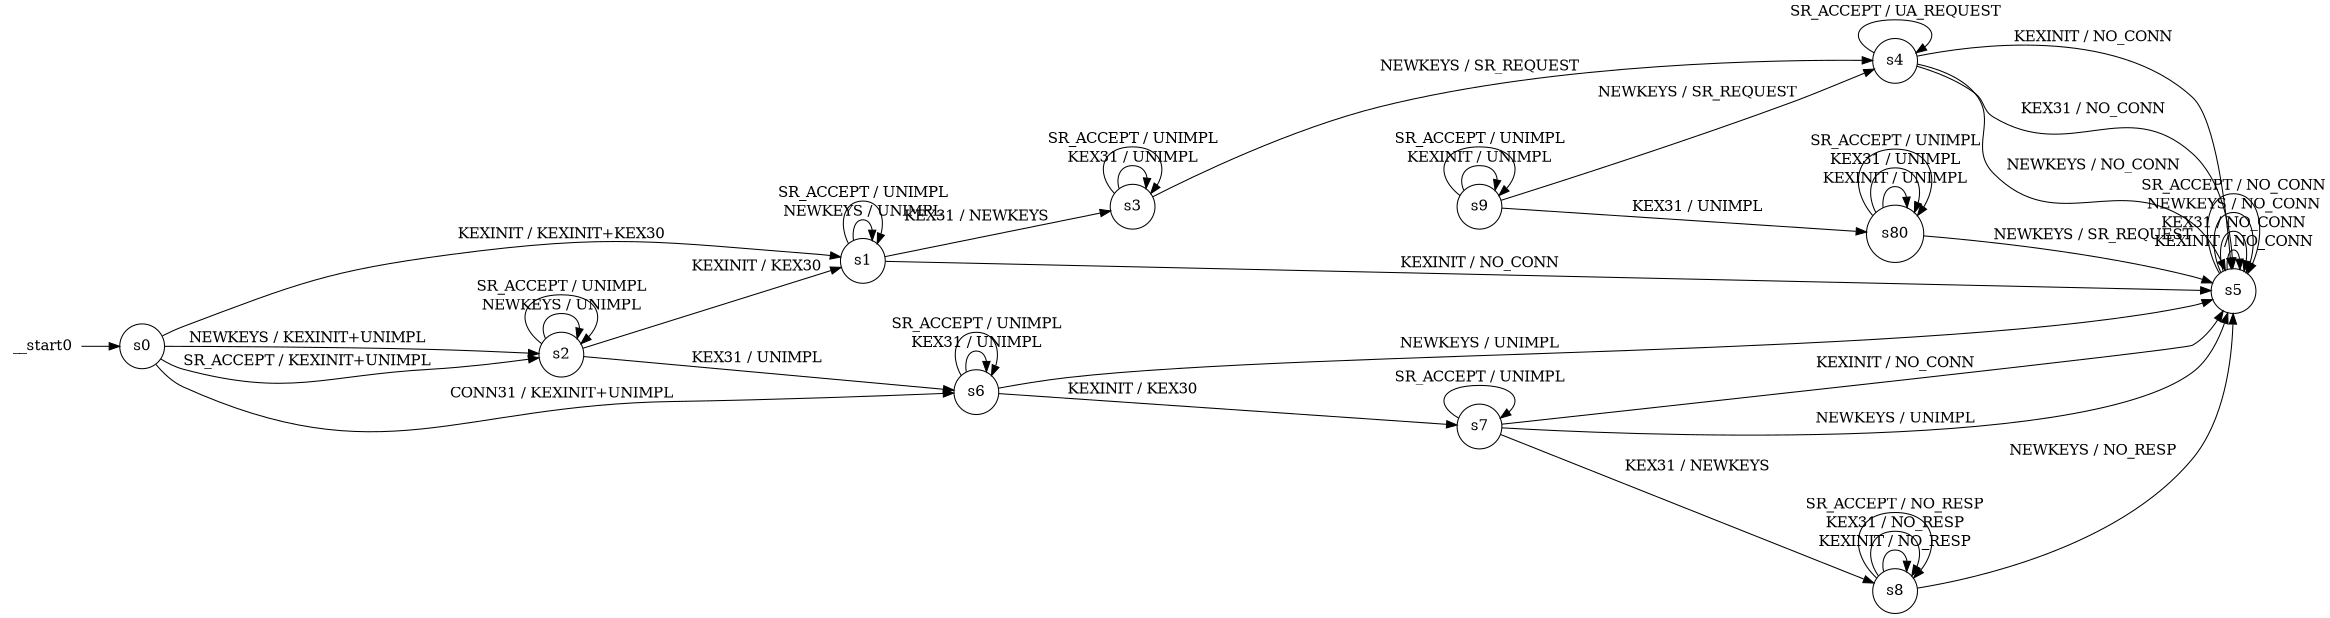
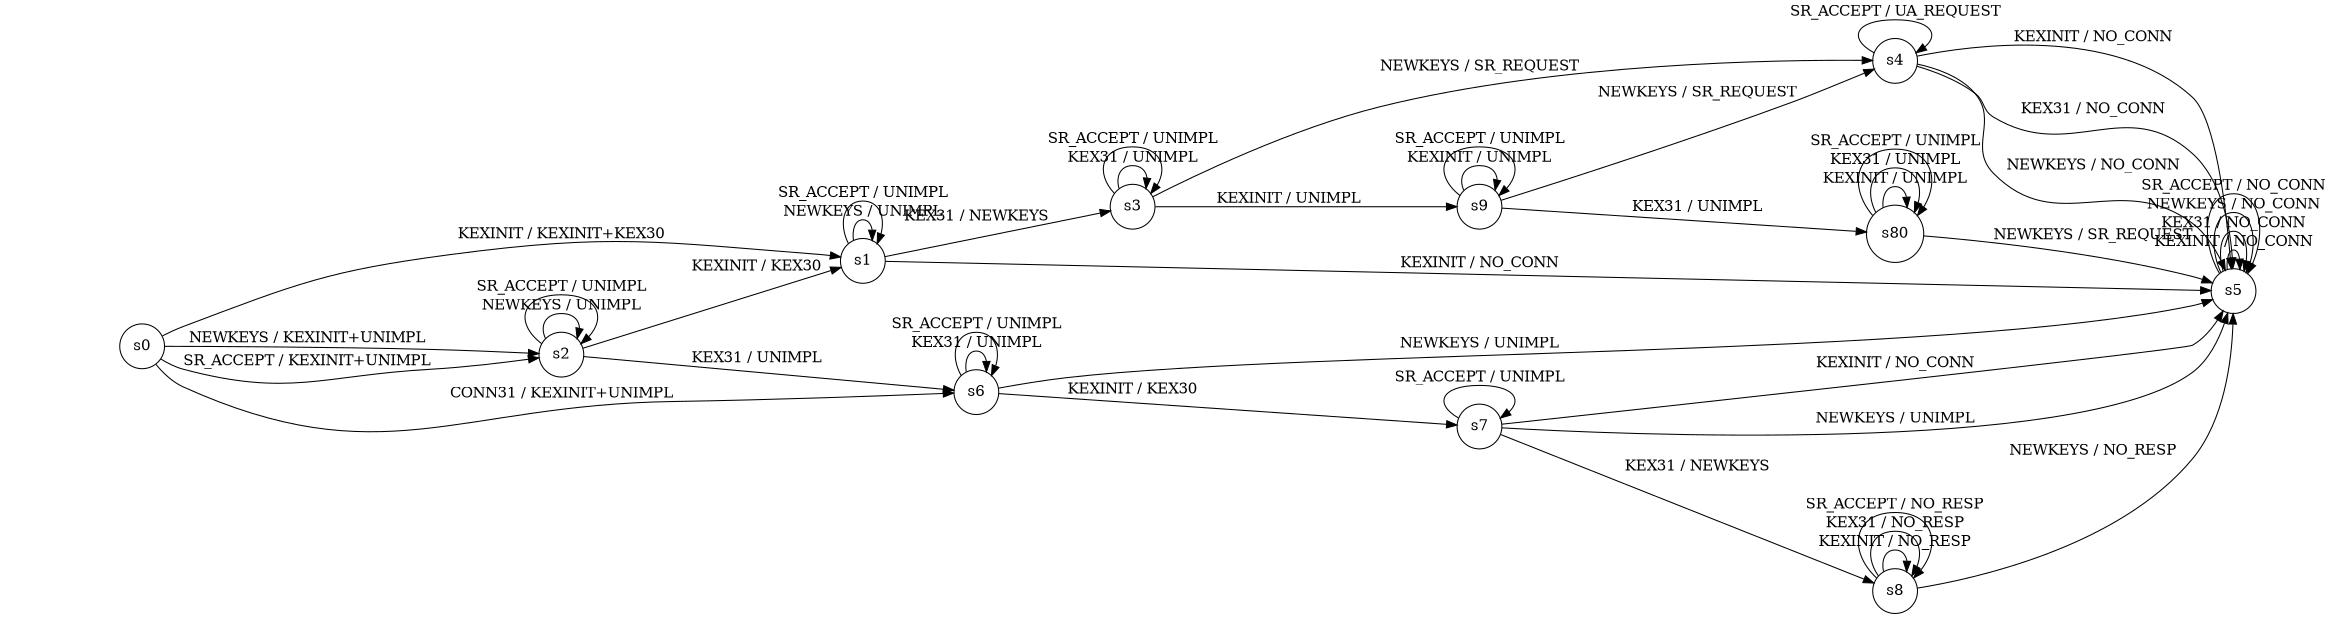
none -> (1301, 207)
(43, 346) -> none
